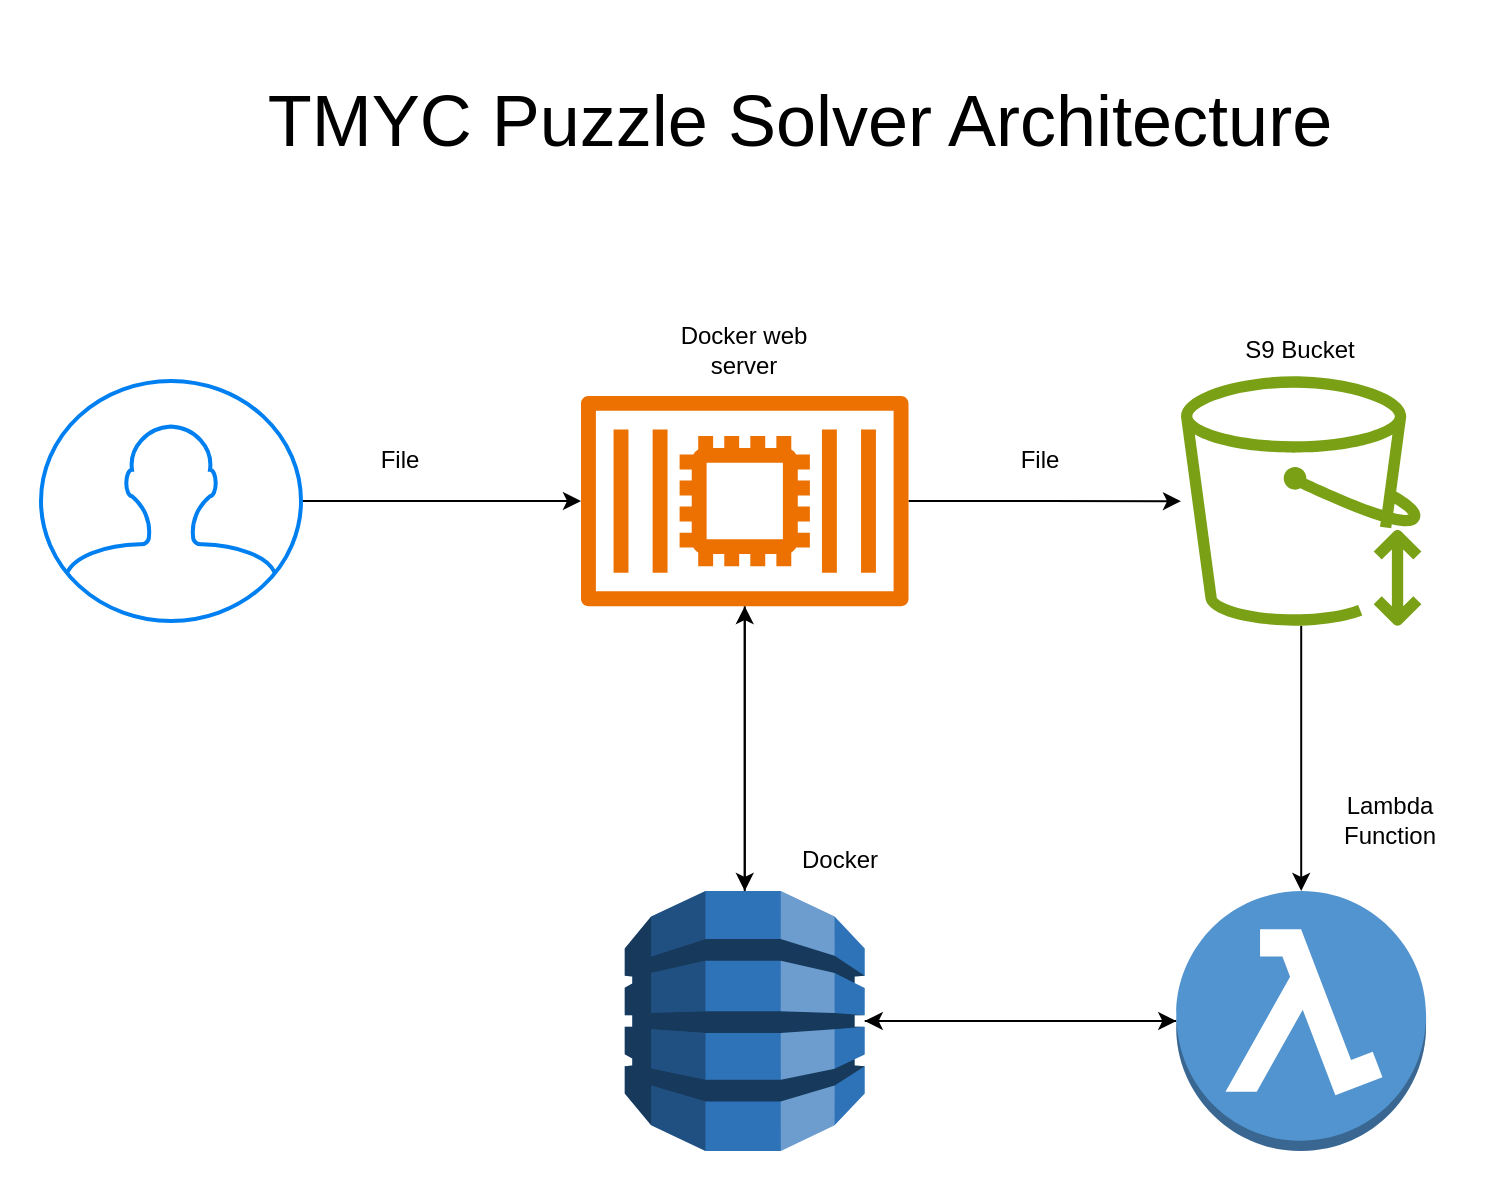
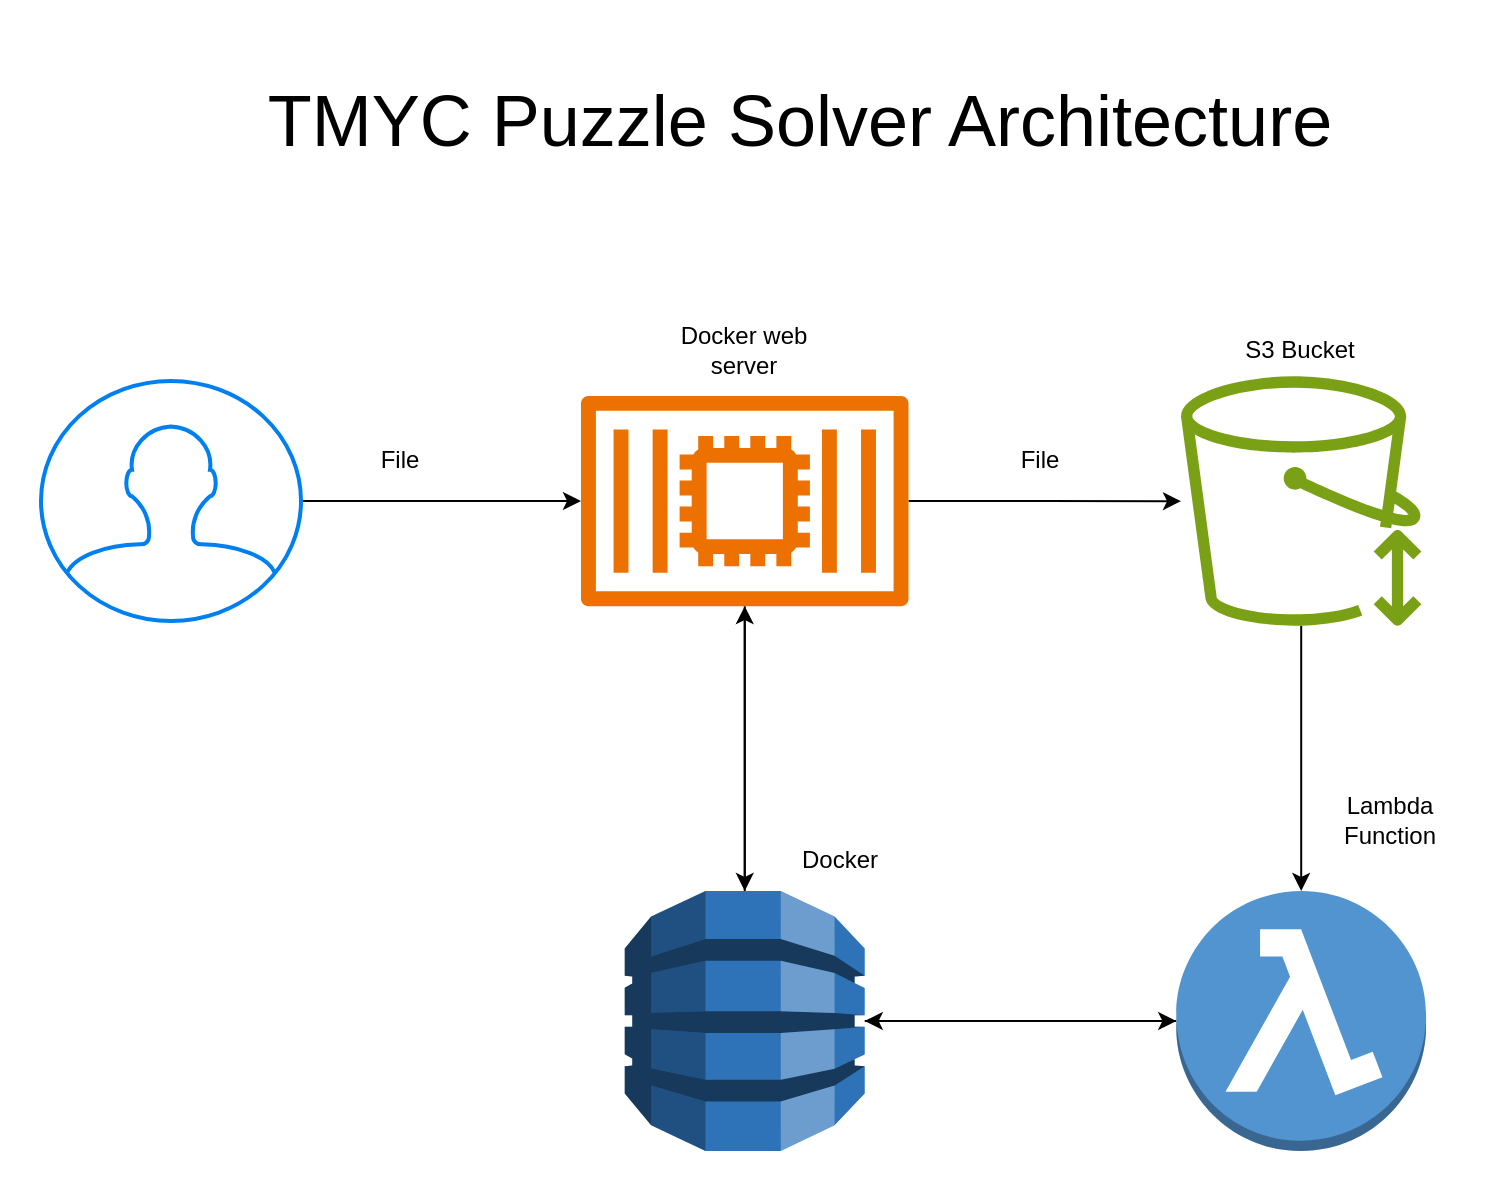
(1301, 351) -> (1301, 351)
